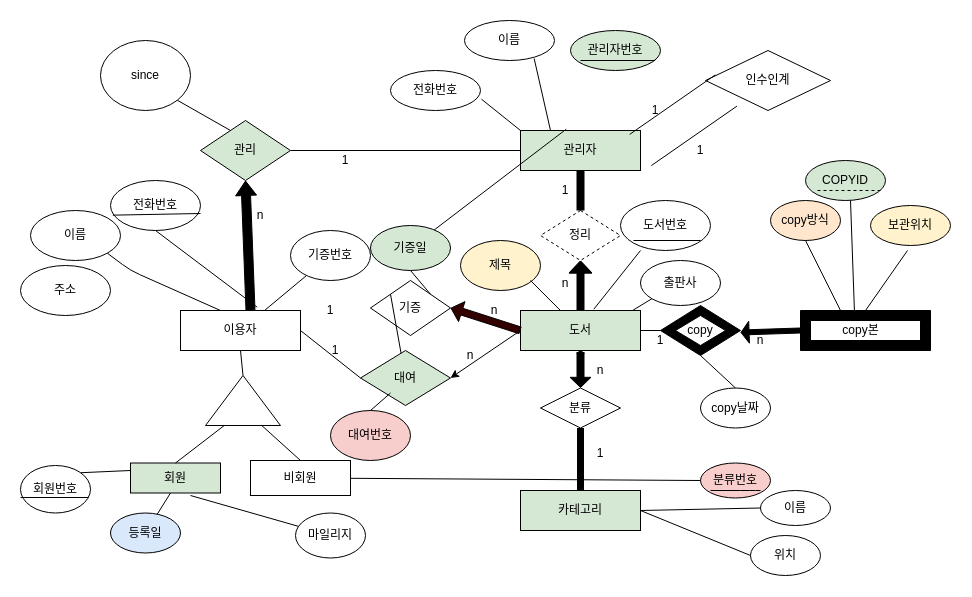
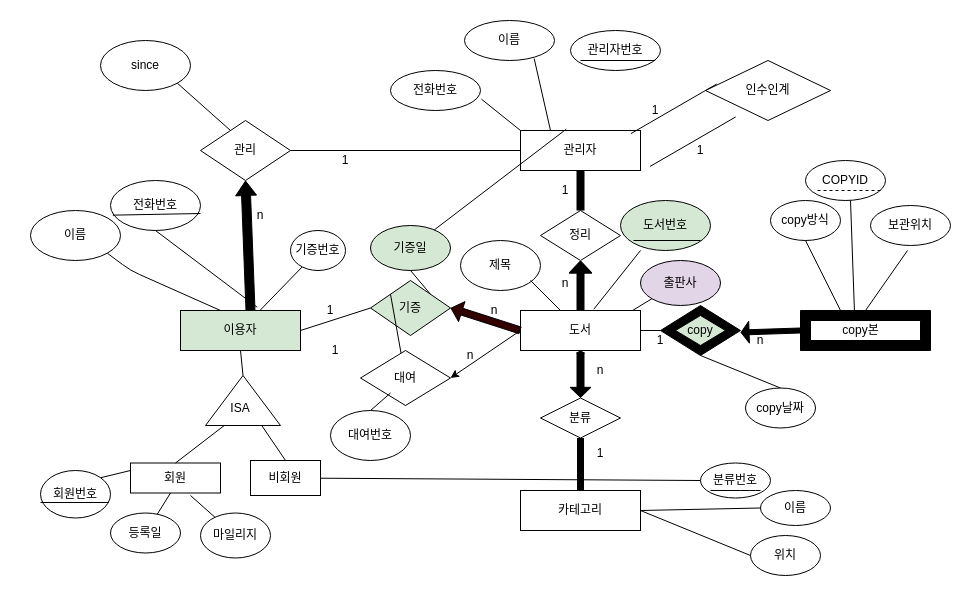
(616, 51) -> (616, 51)
(146, 76) -> (146, 66)
(768, 81) -> (768, 91)
(246, 151) -> (246, 151)
(581, 151) -> (581, 151)
(846, 181) -> (846, 181)
(806, 221) -> (806, 221)
(666, 226) -> (666, 226)
(911, 226) -> (911, 226)
(581, 236) -> (581, 236)
(331, 256) -> (318, 251)
(501, 266) -> (501, 266)
(681, 283) -> (681, 283)
(66, 291) -> none
(411, 308) -> (411, 308)
none -> (337, 319)
(241, 331) -> (241, 331)
(581, 331) -> (581, 331)
(701, 331) -> (701, 331)
(331, 354) -> none
(406, 378) -> (406, 378)
none -> (241, 408)
(581, 408) -> (581, 418)
(736, 408) -> (781, 408)
(371, 436) -> (371, 436)
(176, 478) -> (176, 478)
(301, 478) -> (286, 478)
(736, 481) -> (736, 481)
(56, 489) -> (76, 494)
(581, 511) -> (581, 511)
(146, 533) -> (146, 533)
(331, 536) -> (236, 536)
